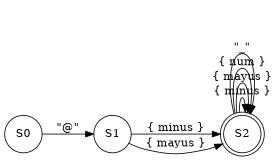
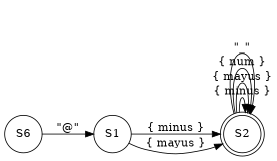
(23, 134) -> (23, 134)
